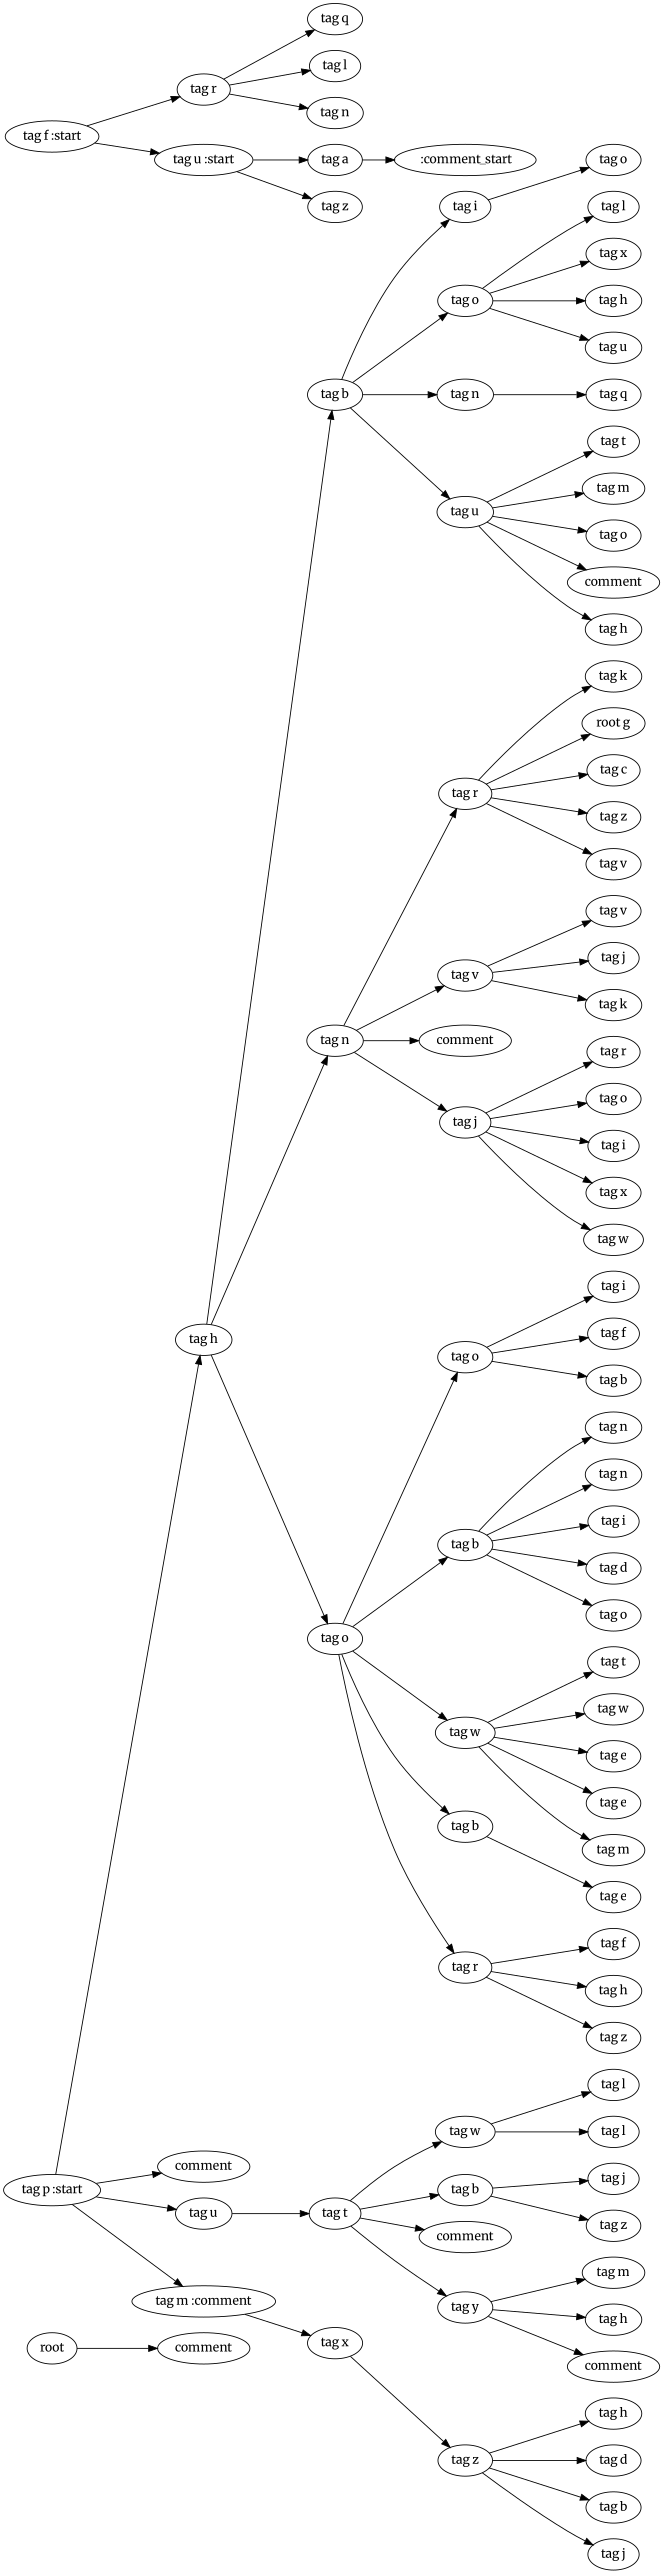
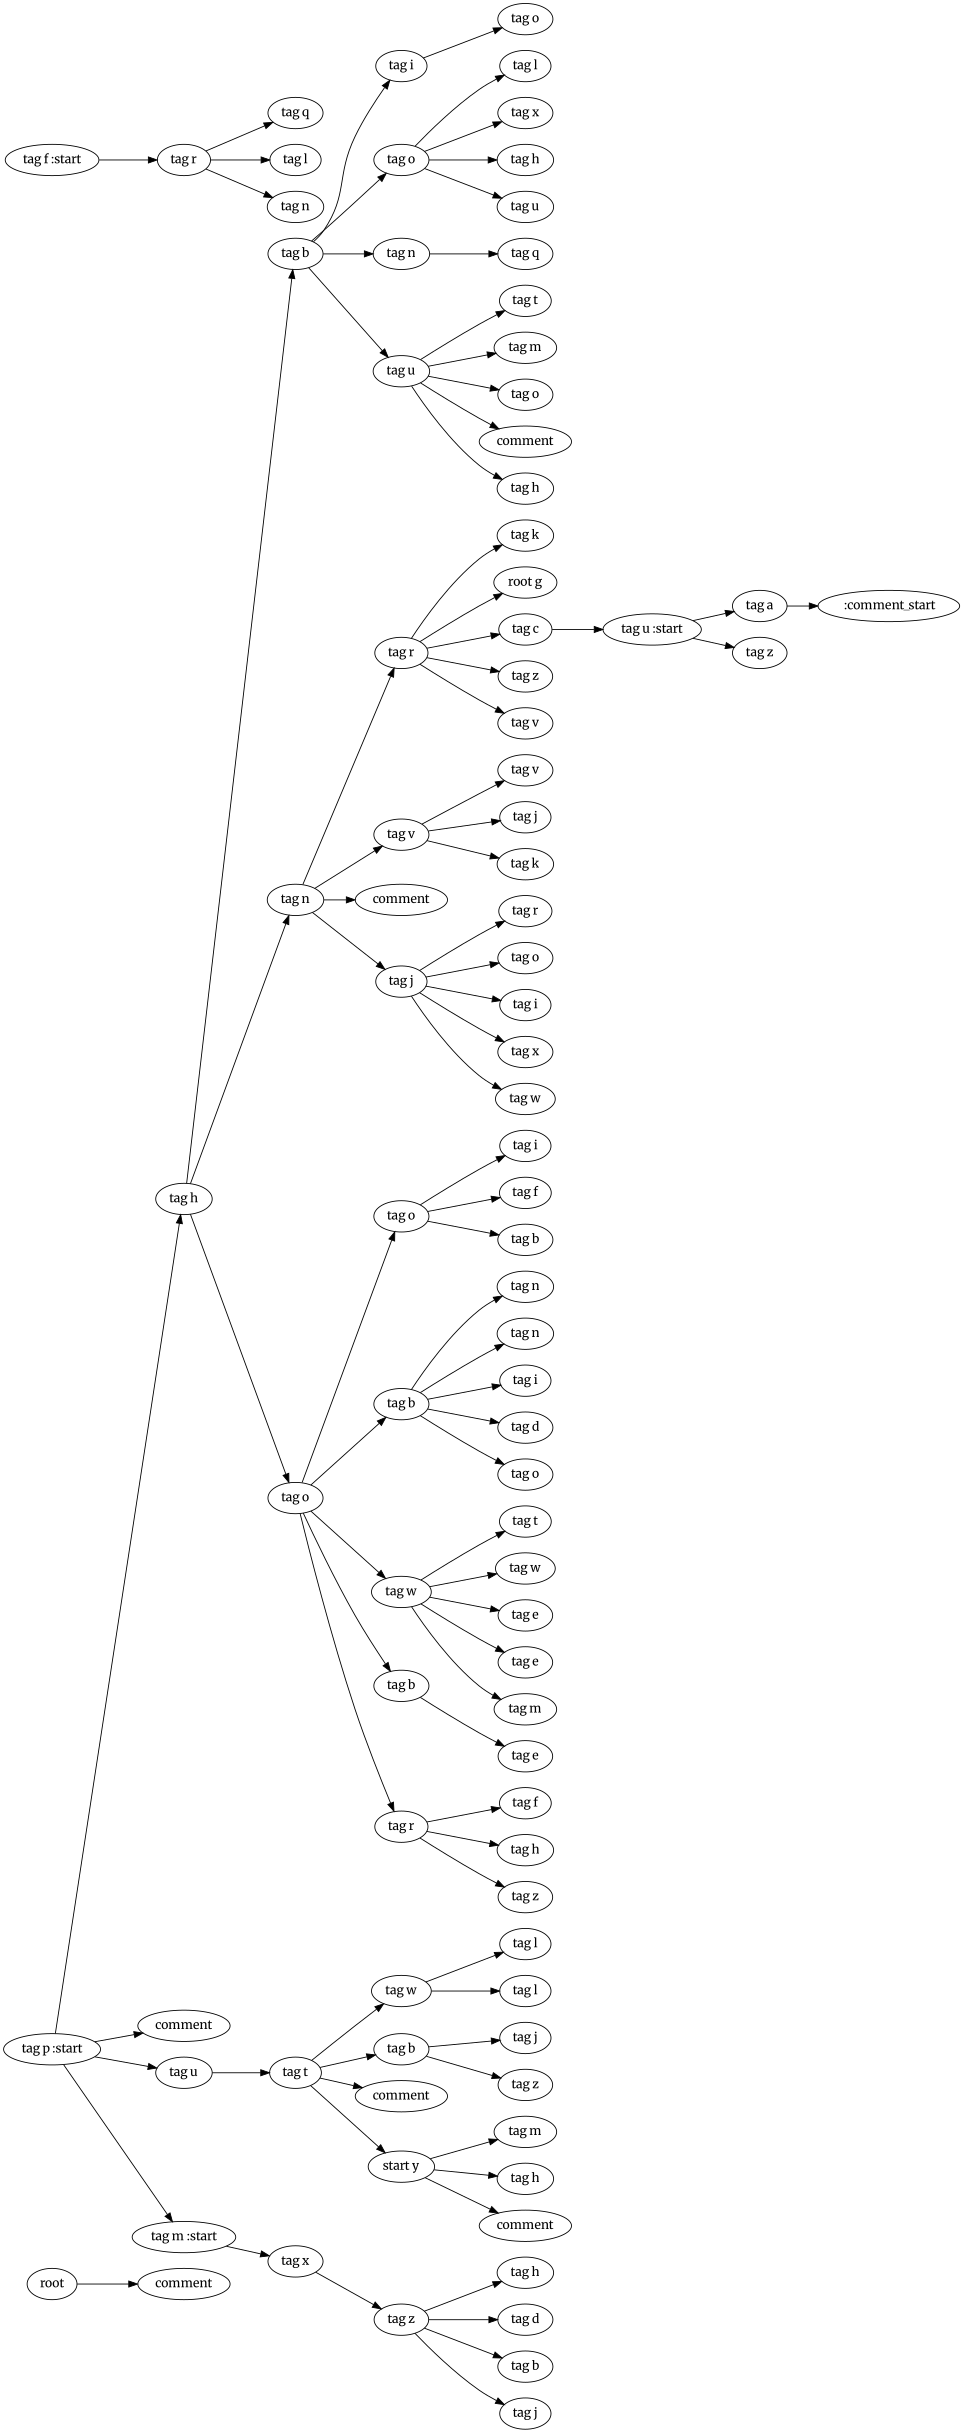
(123, 147) -> (573, 629)
(204, 2301) -> (184, 2237)
(465, 2308) -> (401, 2167)
